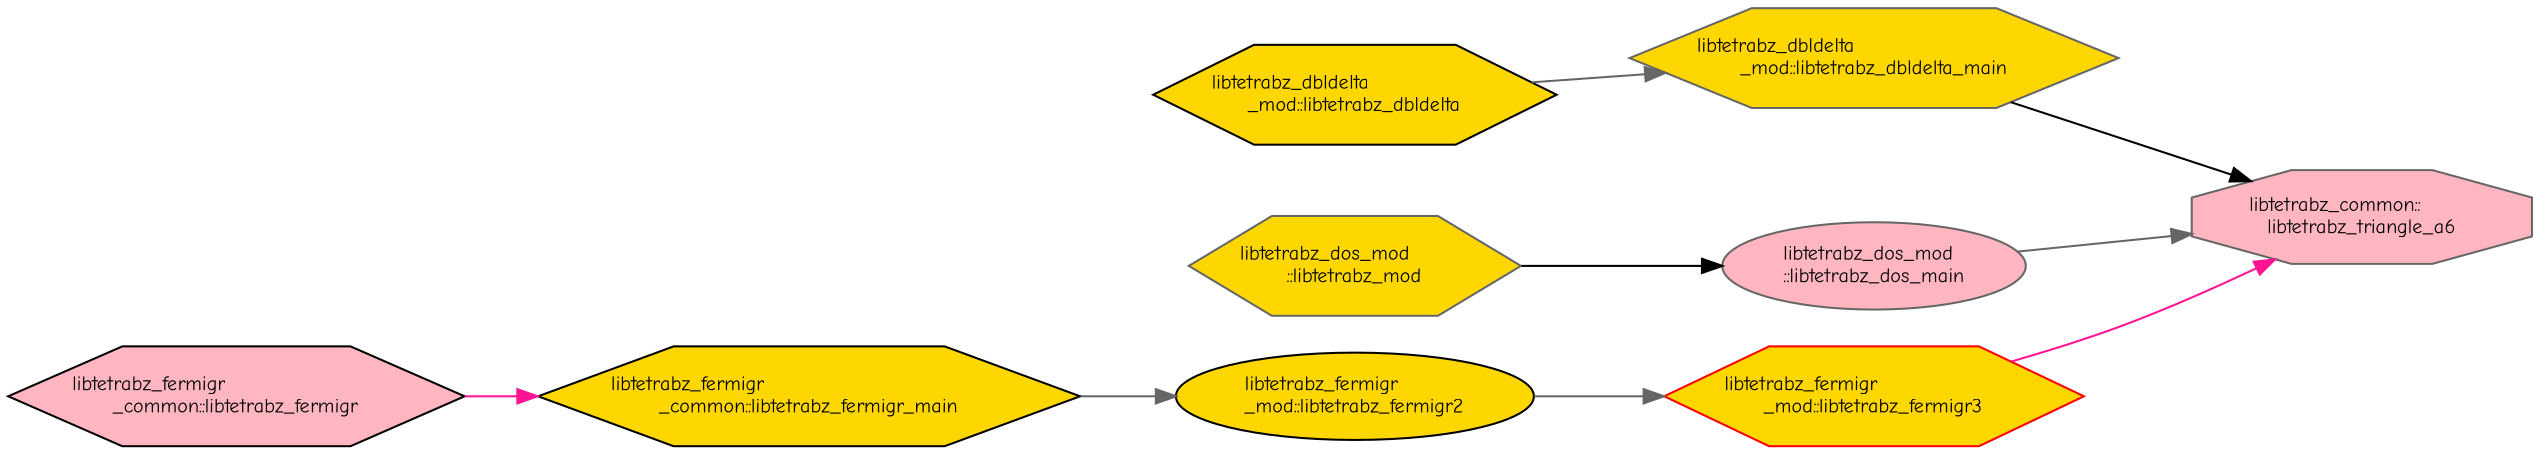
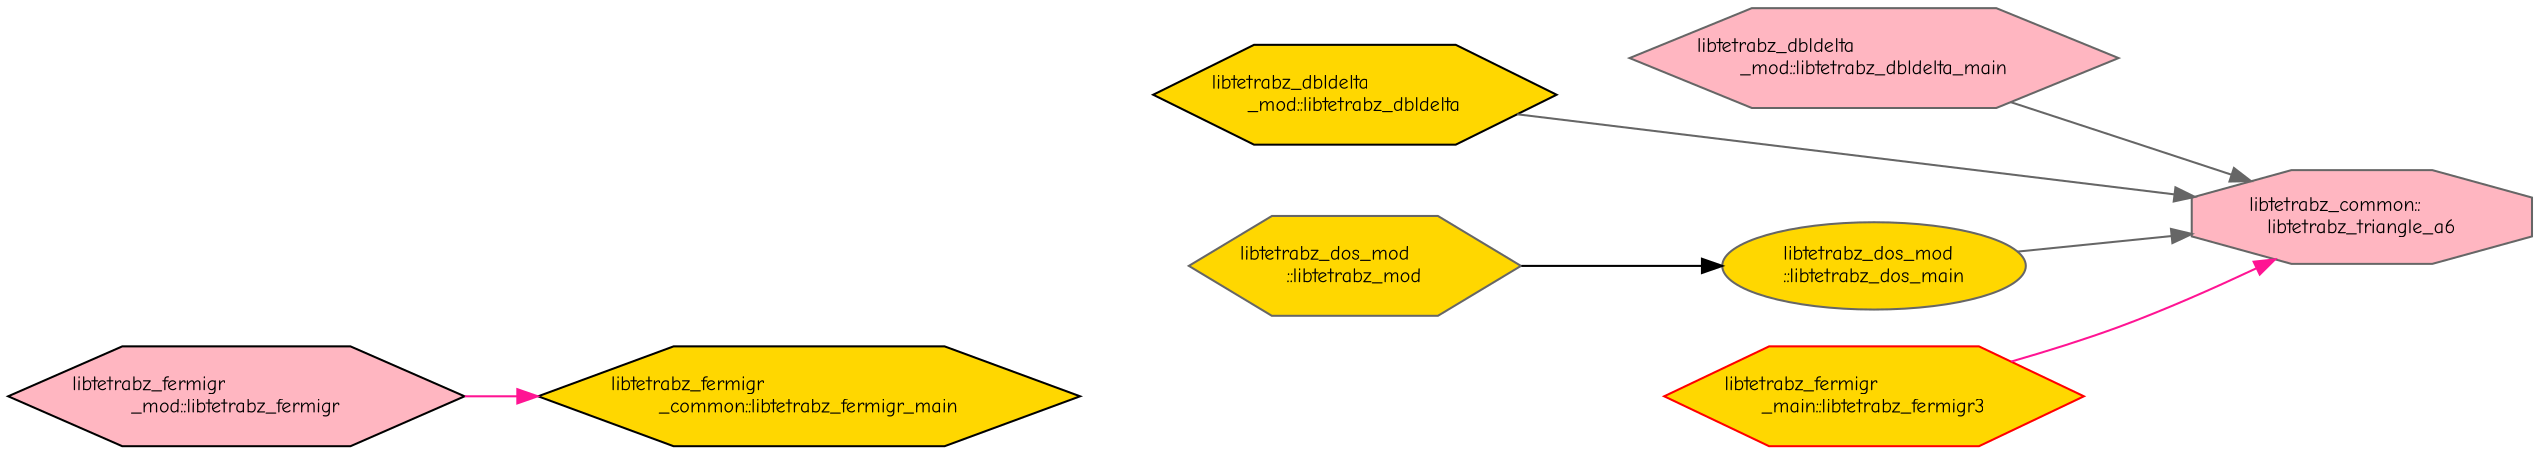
(1874, 58) -> (1874, 58)
(1588, 78) -> (1846, 154)
(2121, 138) -> (2121, 138)
(1874, 266) -> (1874, 266)
(236, 396) -> (236, 396)
(1355, 396) -> none
(1874, 396) -> (1874, 396)
